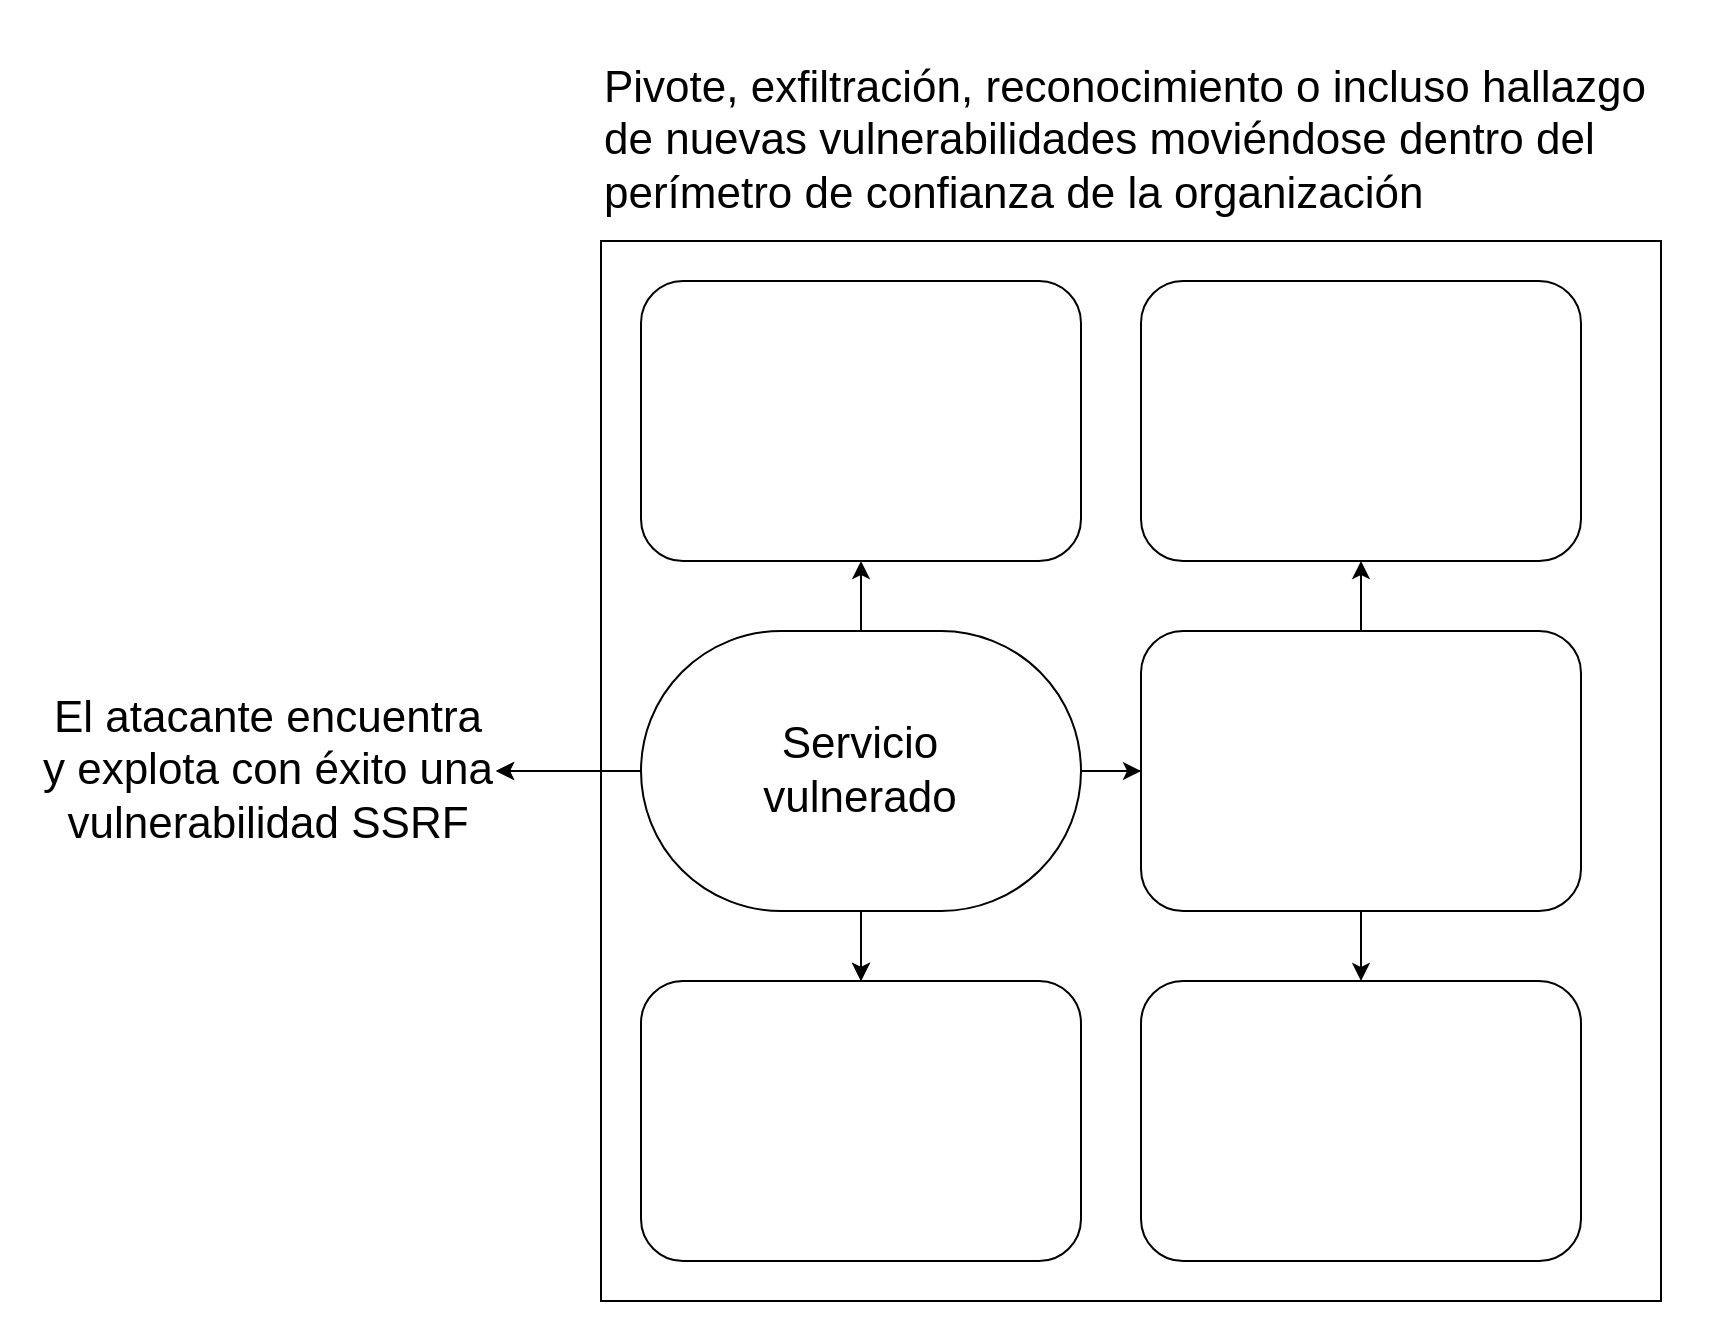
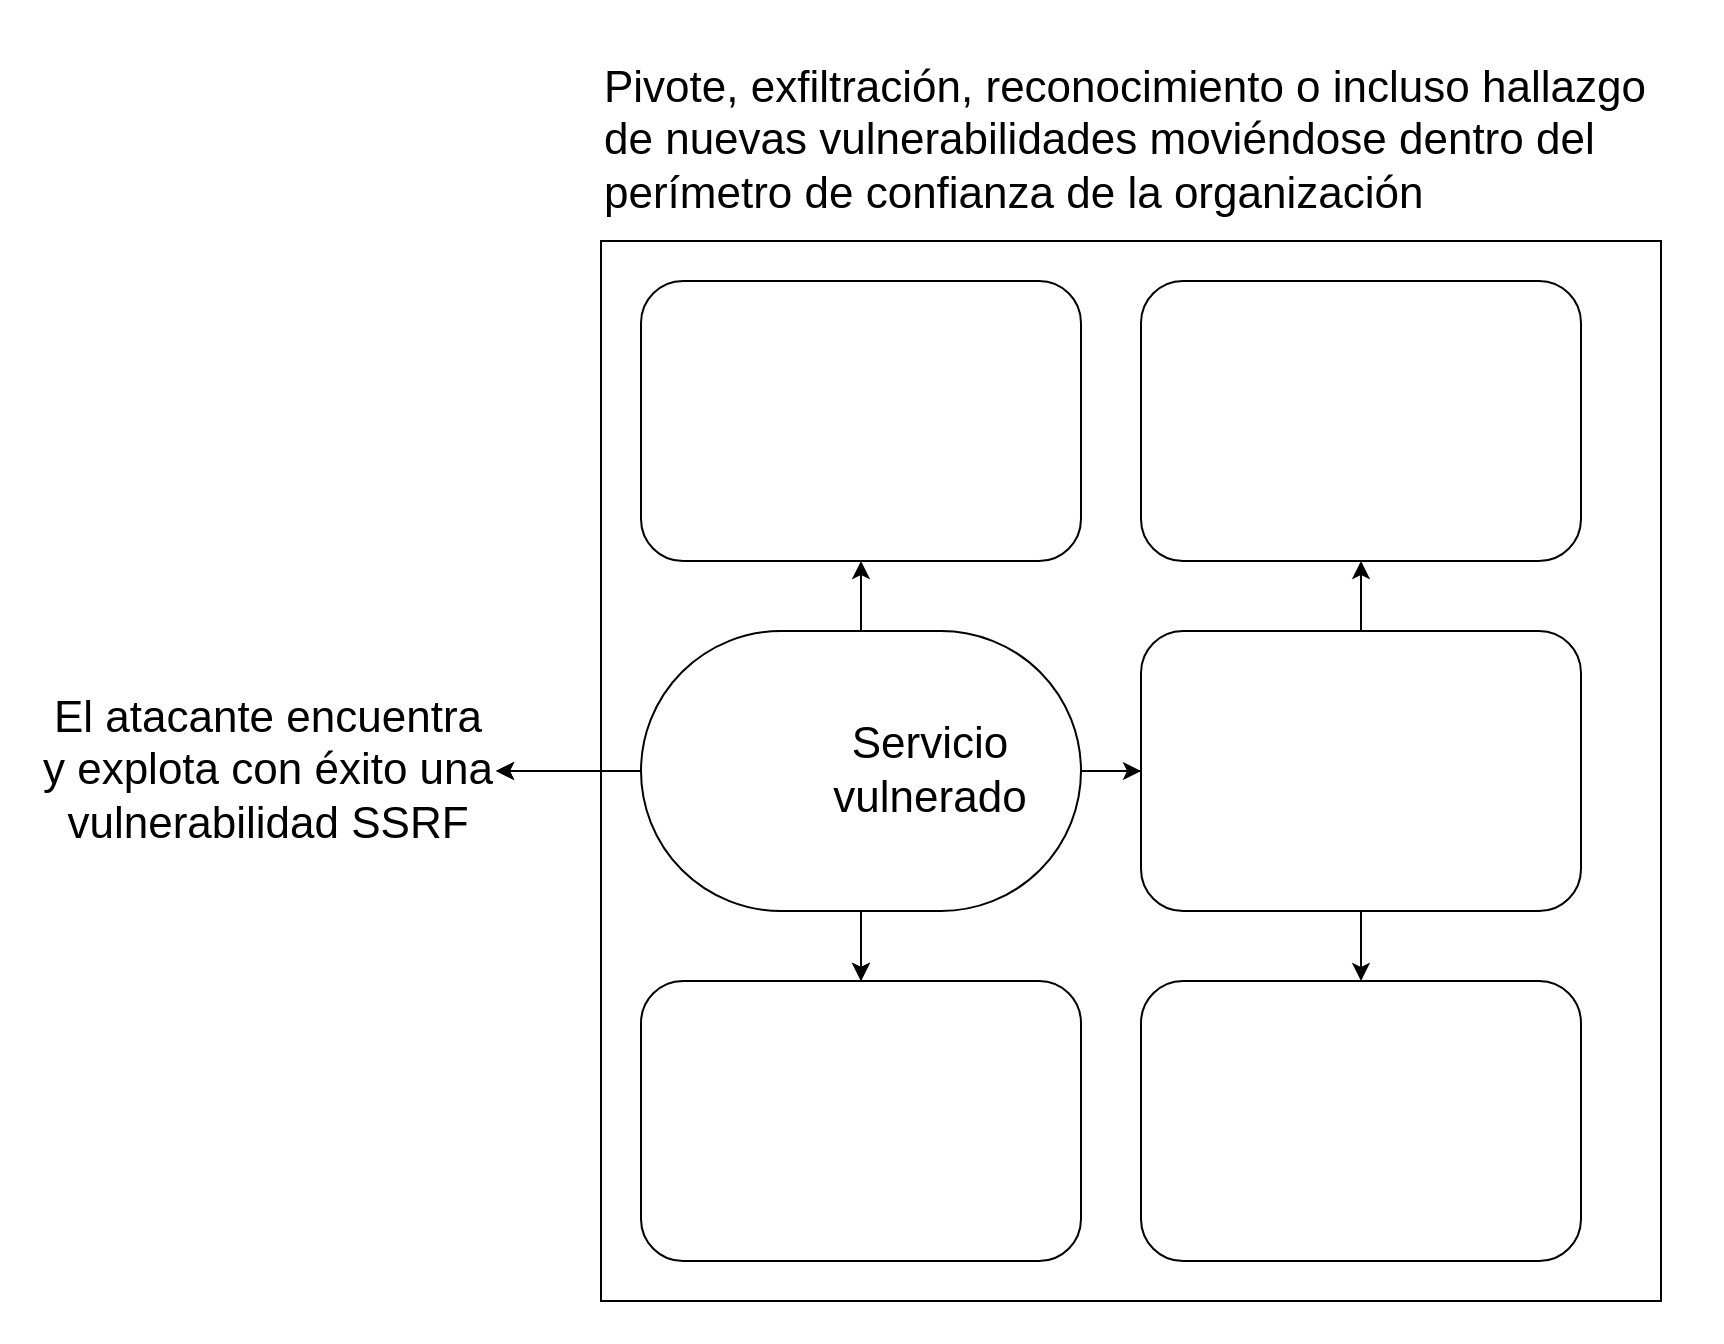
(861, 771) -> (931, 771)
